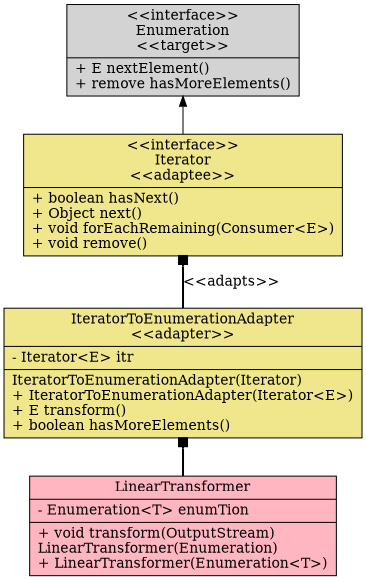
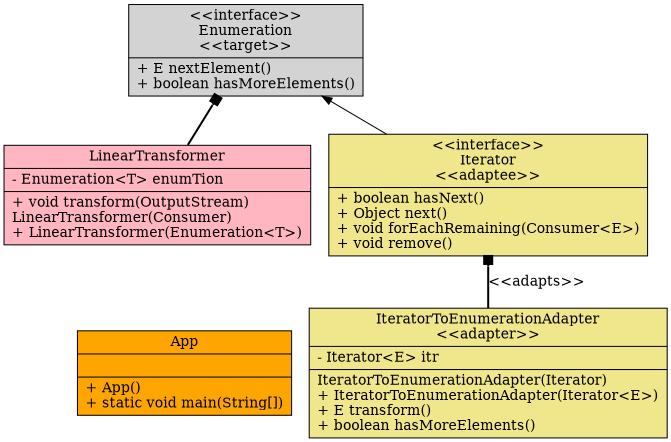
(183, 84) -> (246, 84)
none -> (185, 373)
(183, 462) -> (200, 125)
(158, 549) -> (122, 218)
